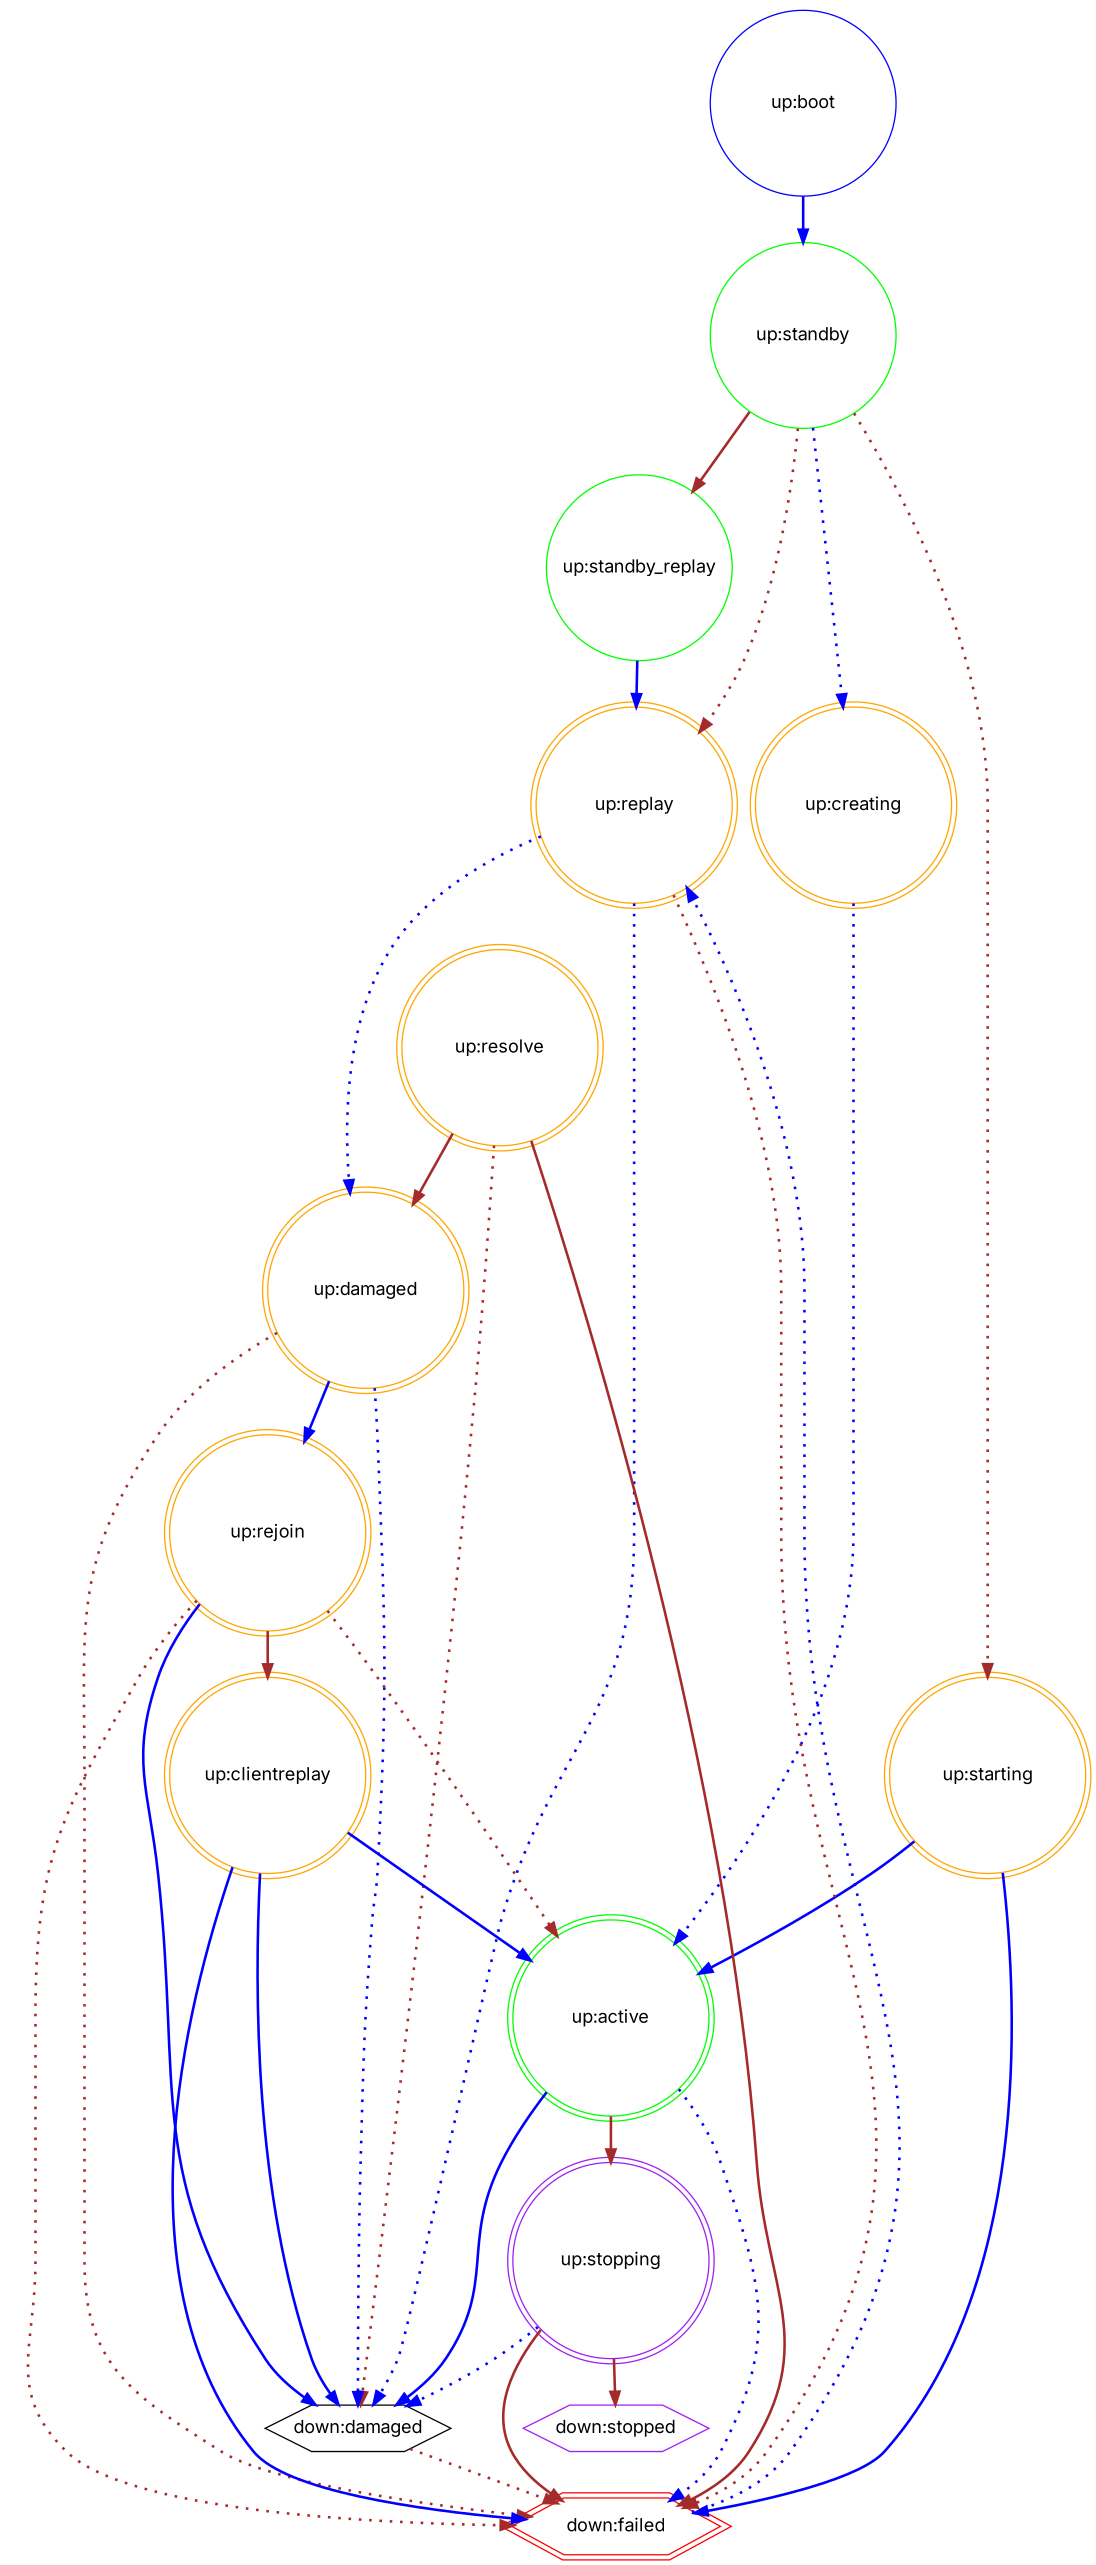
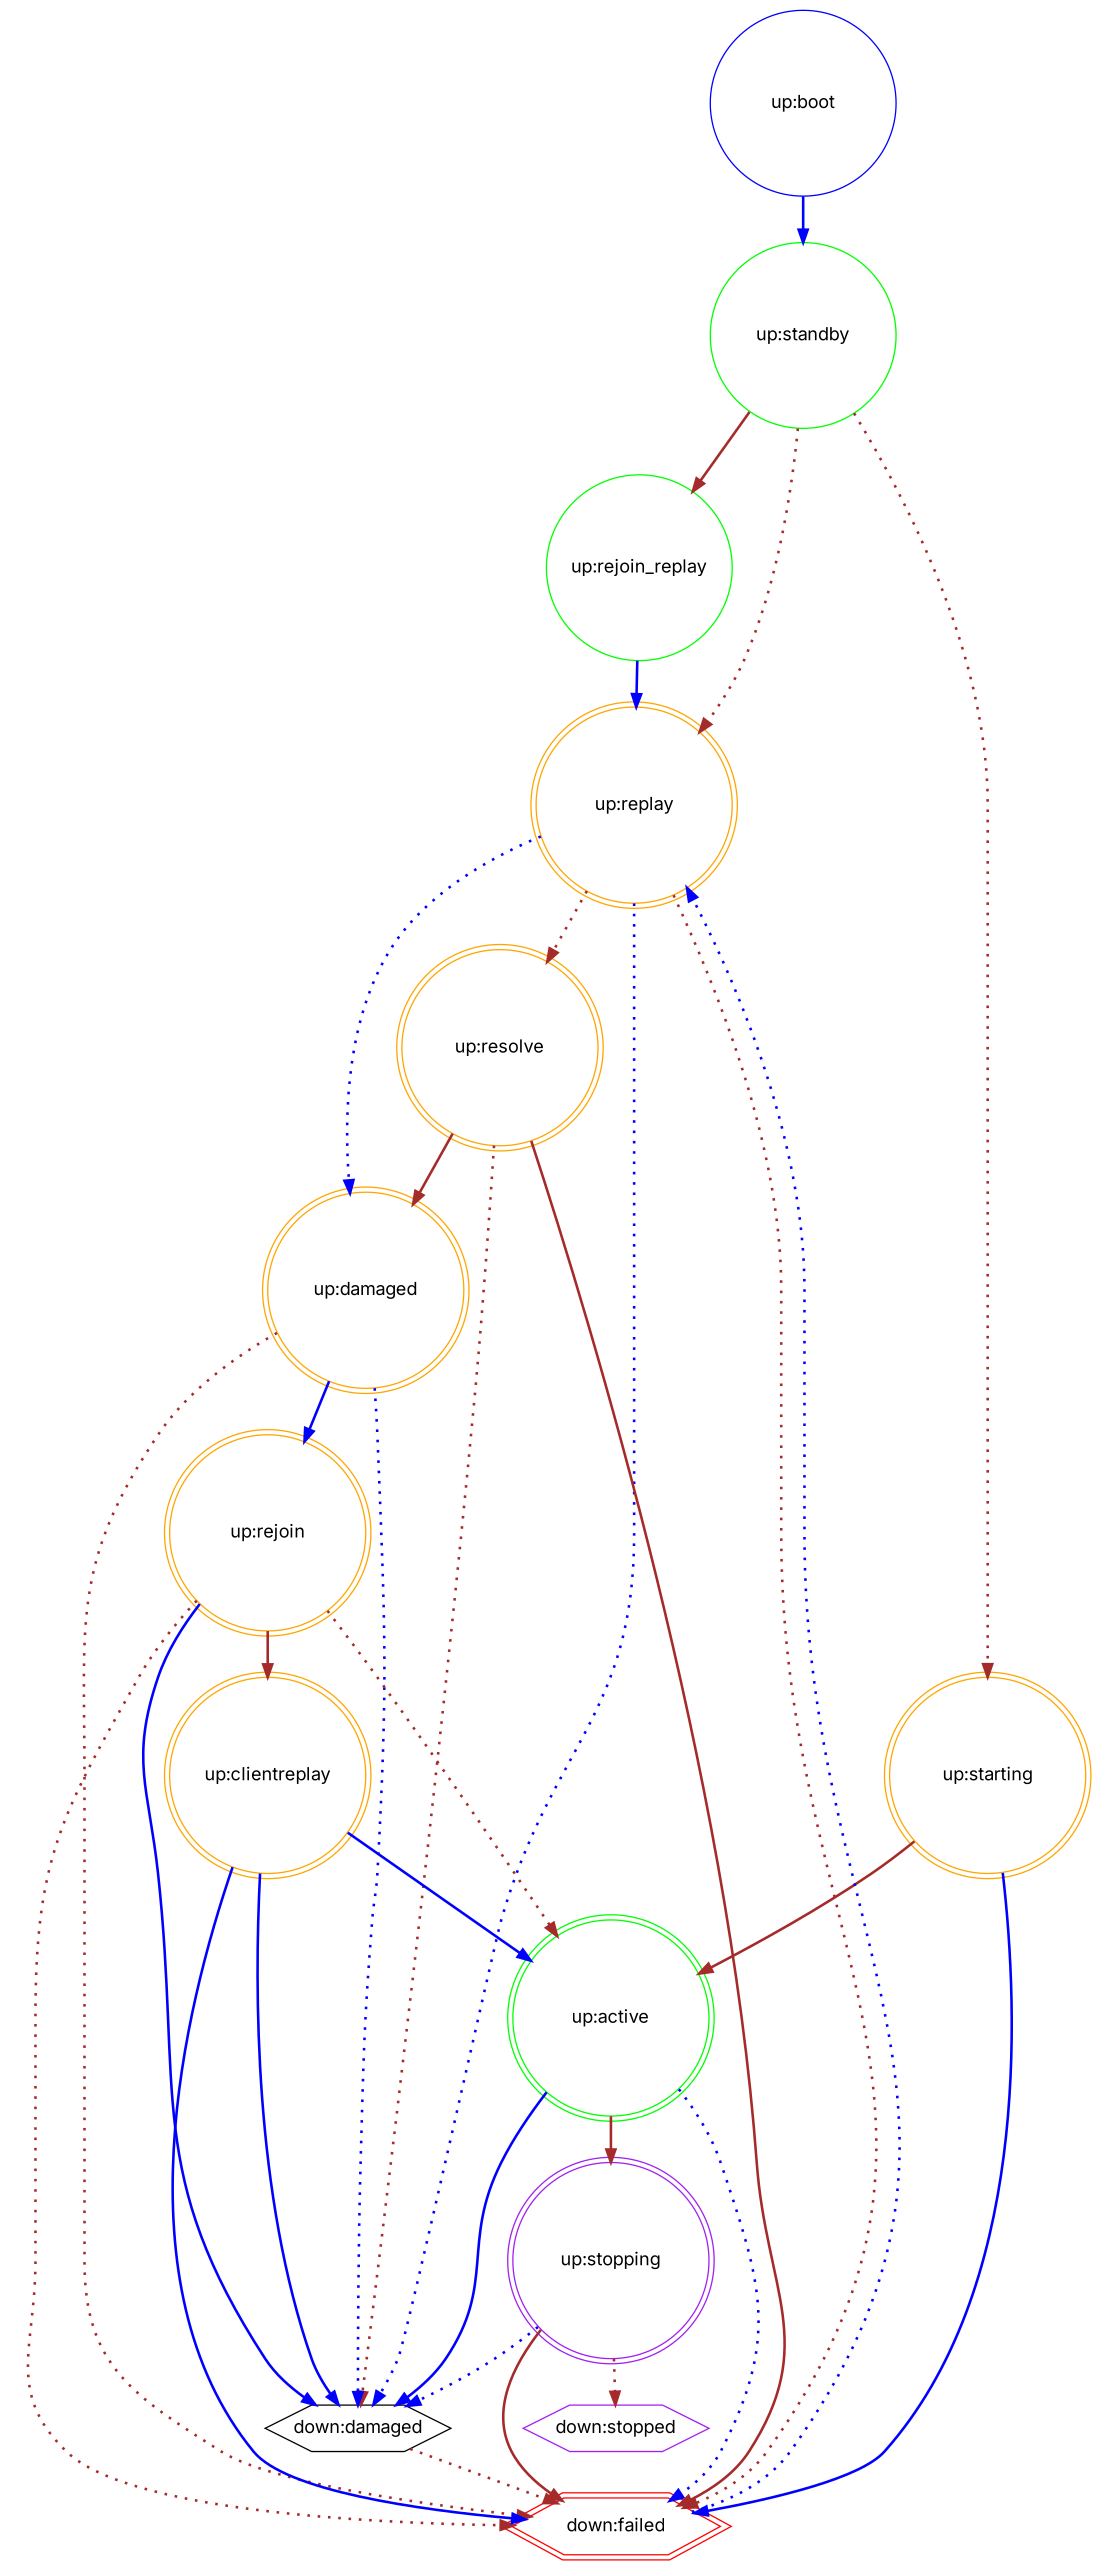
(639, 568) -> (639, 568)
(853, 805) -> none
none -> (570, 921)
(816, 1909) -> (816, 1909)
(614, 2375) -> (614, 2375)
